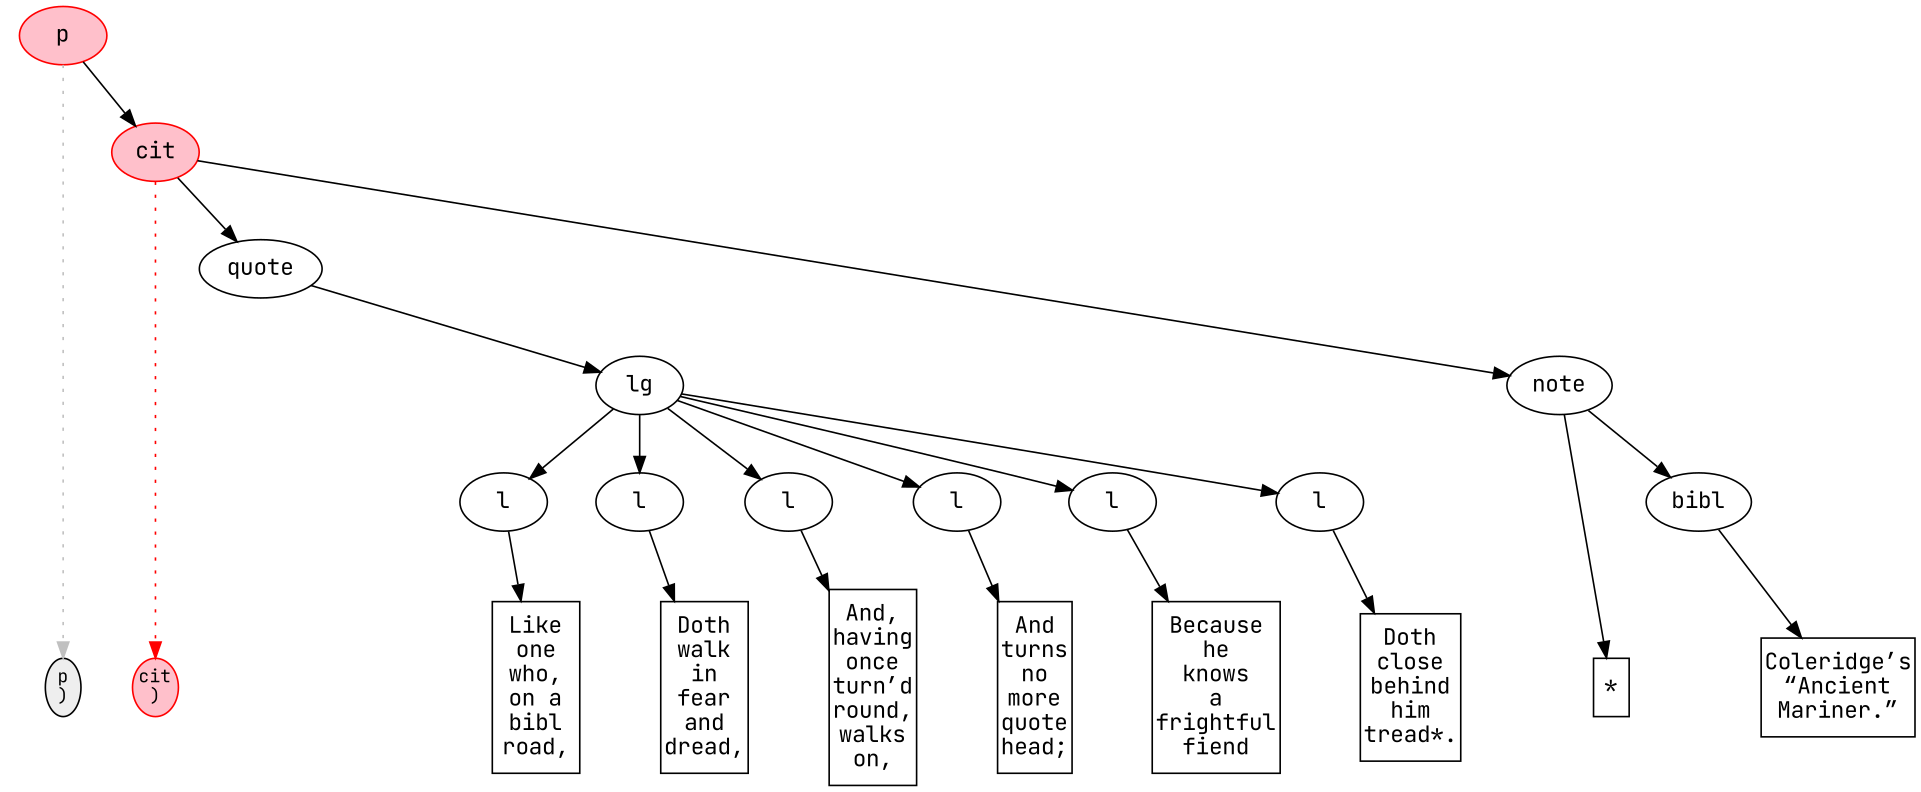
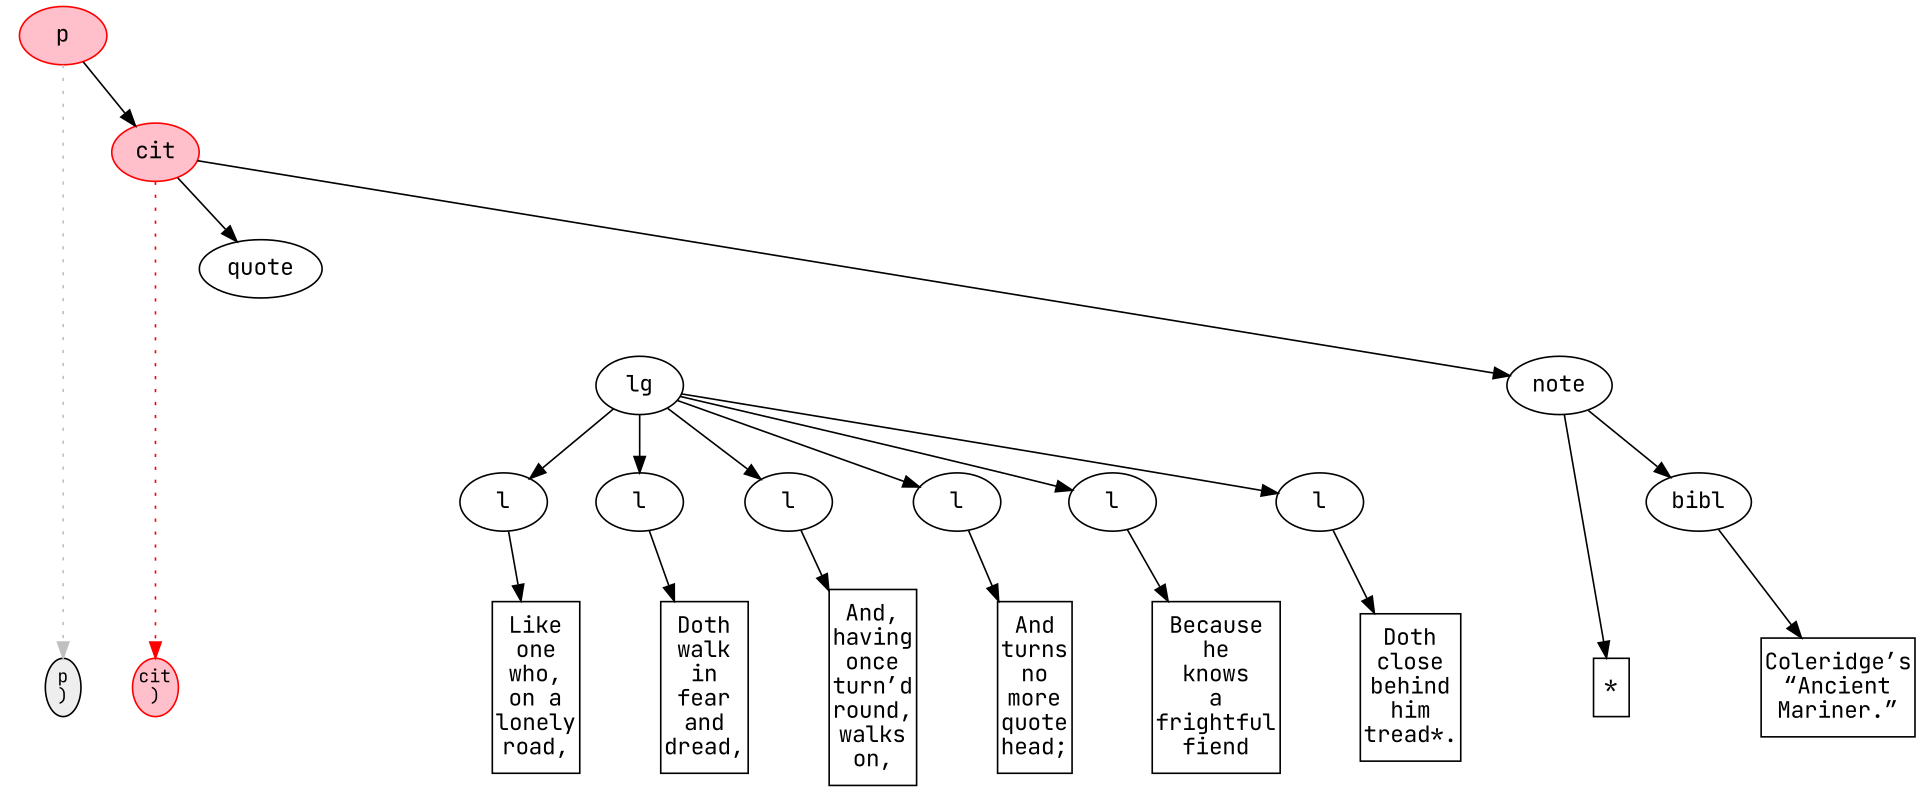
(448, 326) -> none
(536, 687) -> (536, 687)
